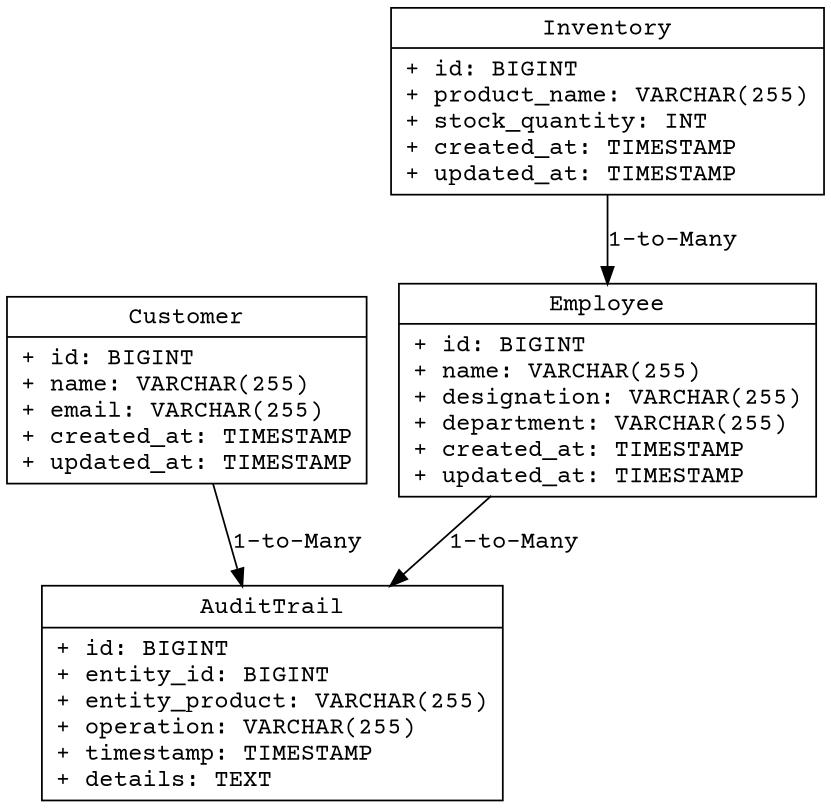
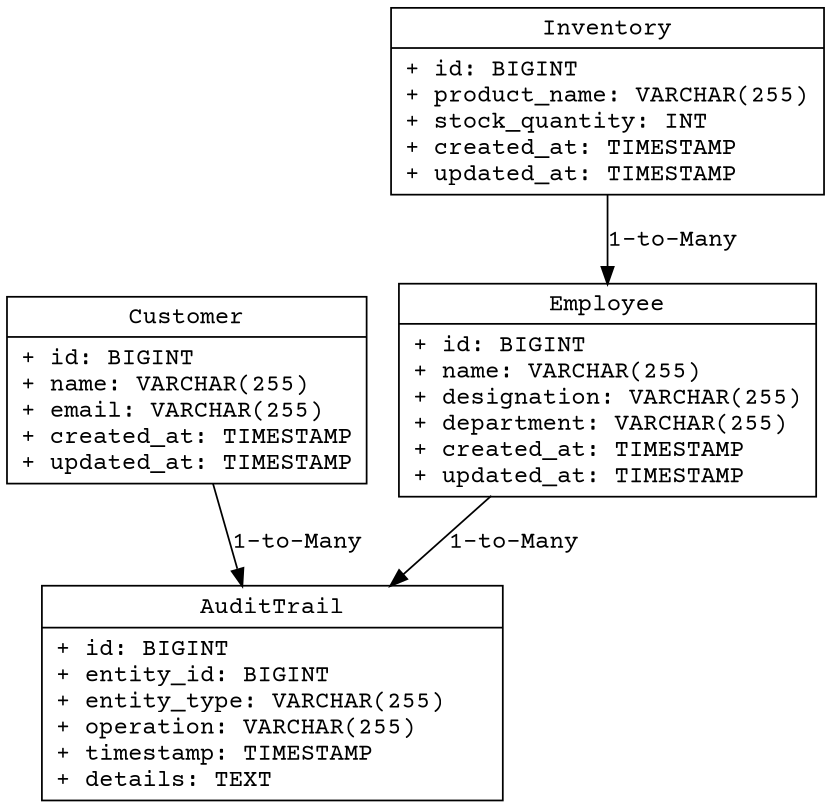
(272, 700) -> (251, 700)
